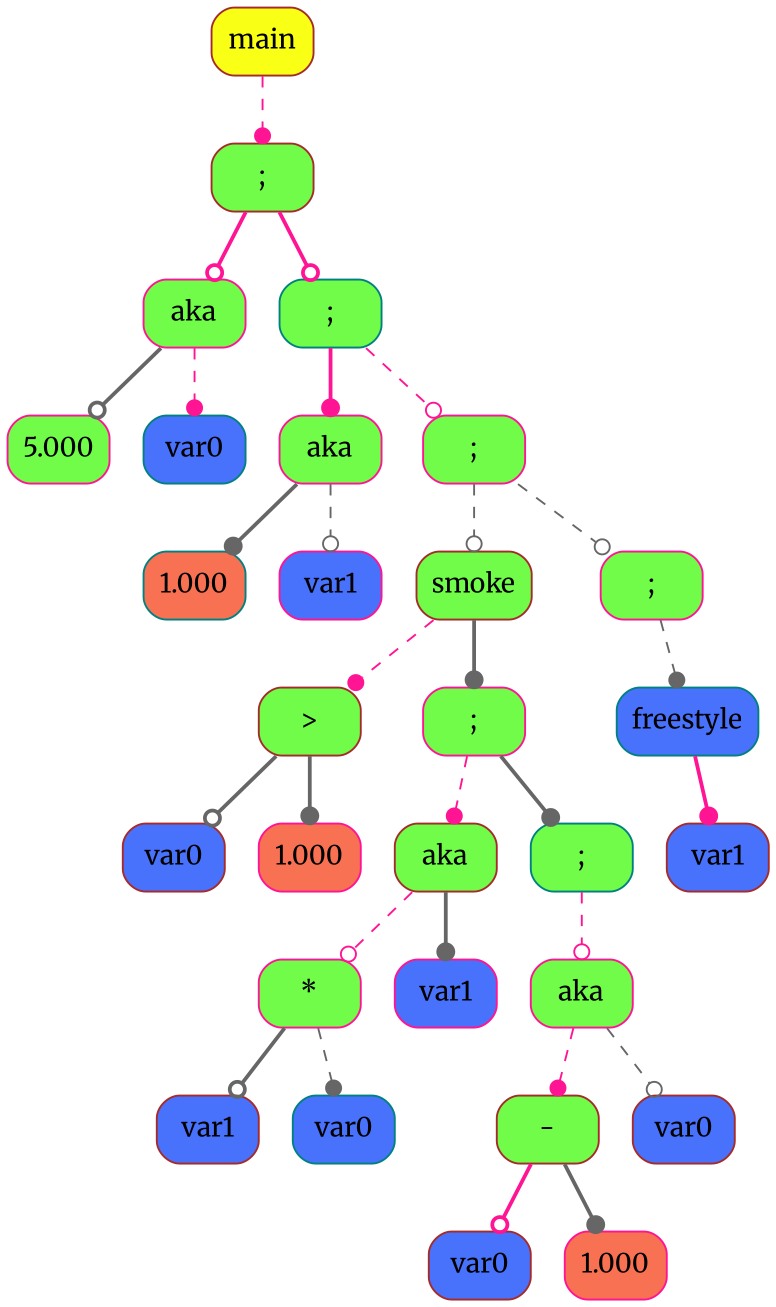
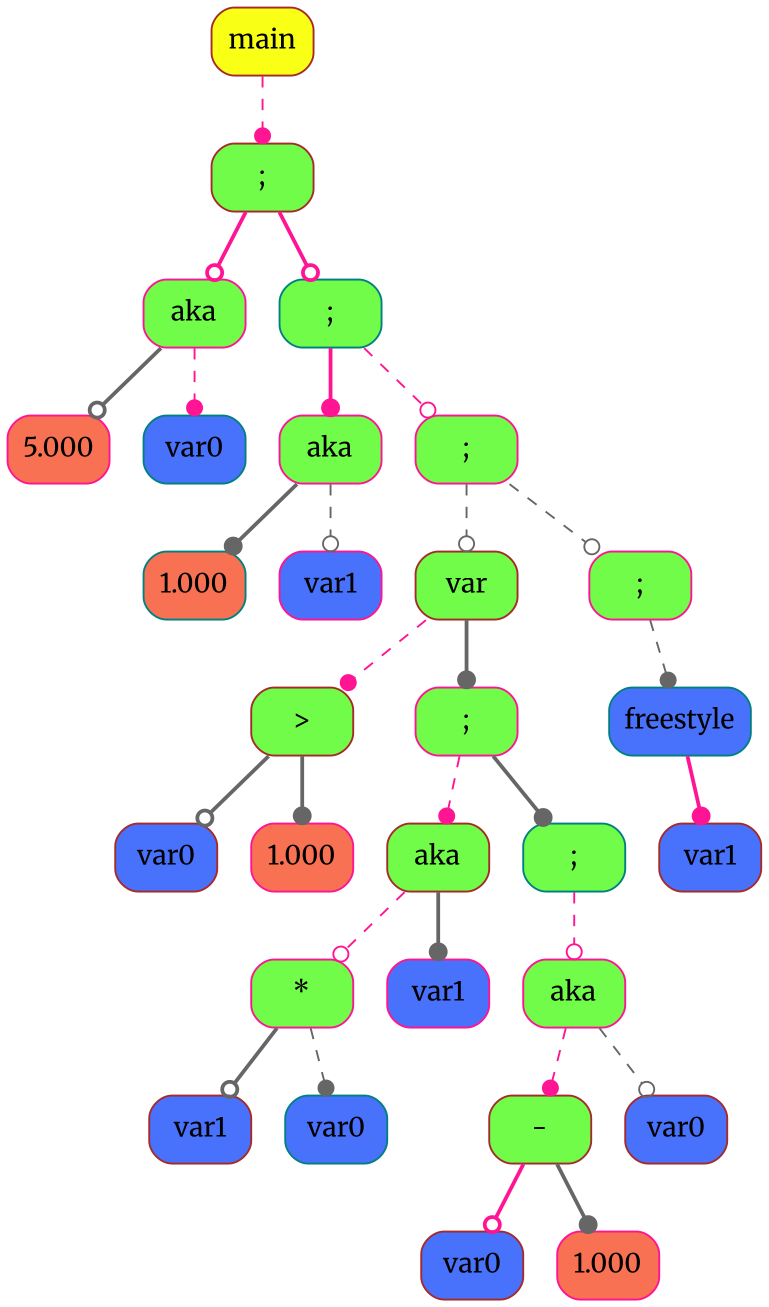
(59, 450) -> (59, 450)
(474, 586) -> (467, 586)
